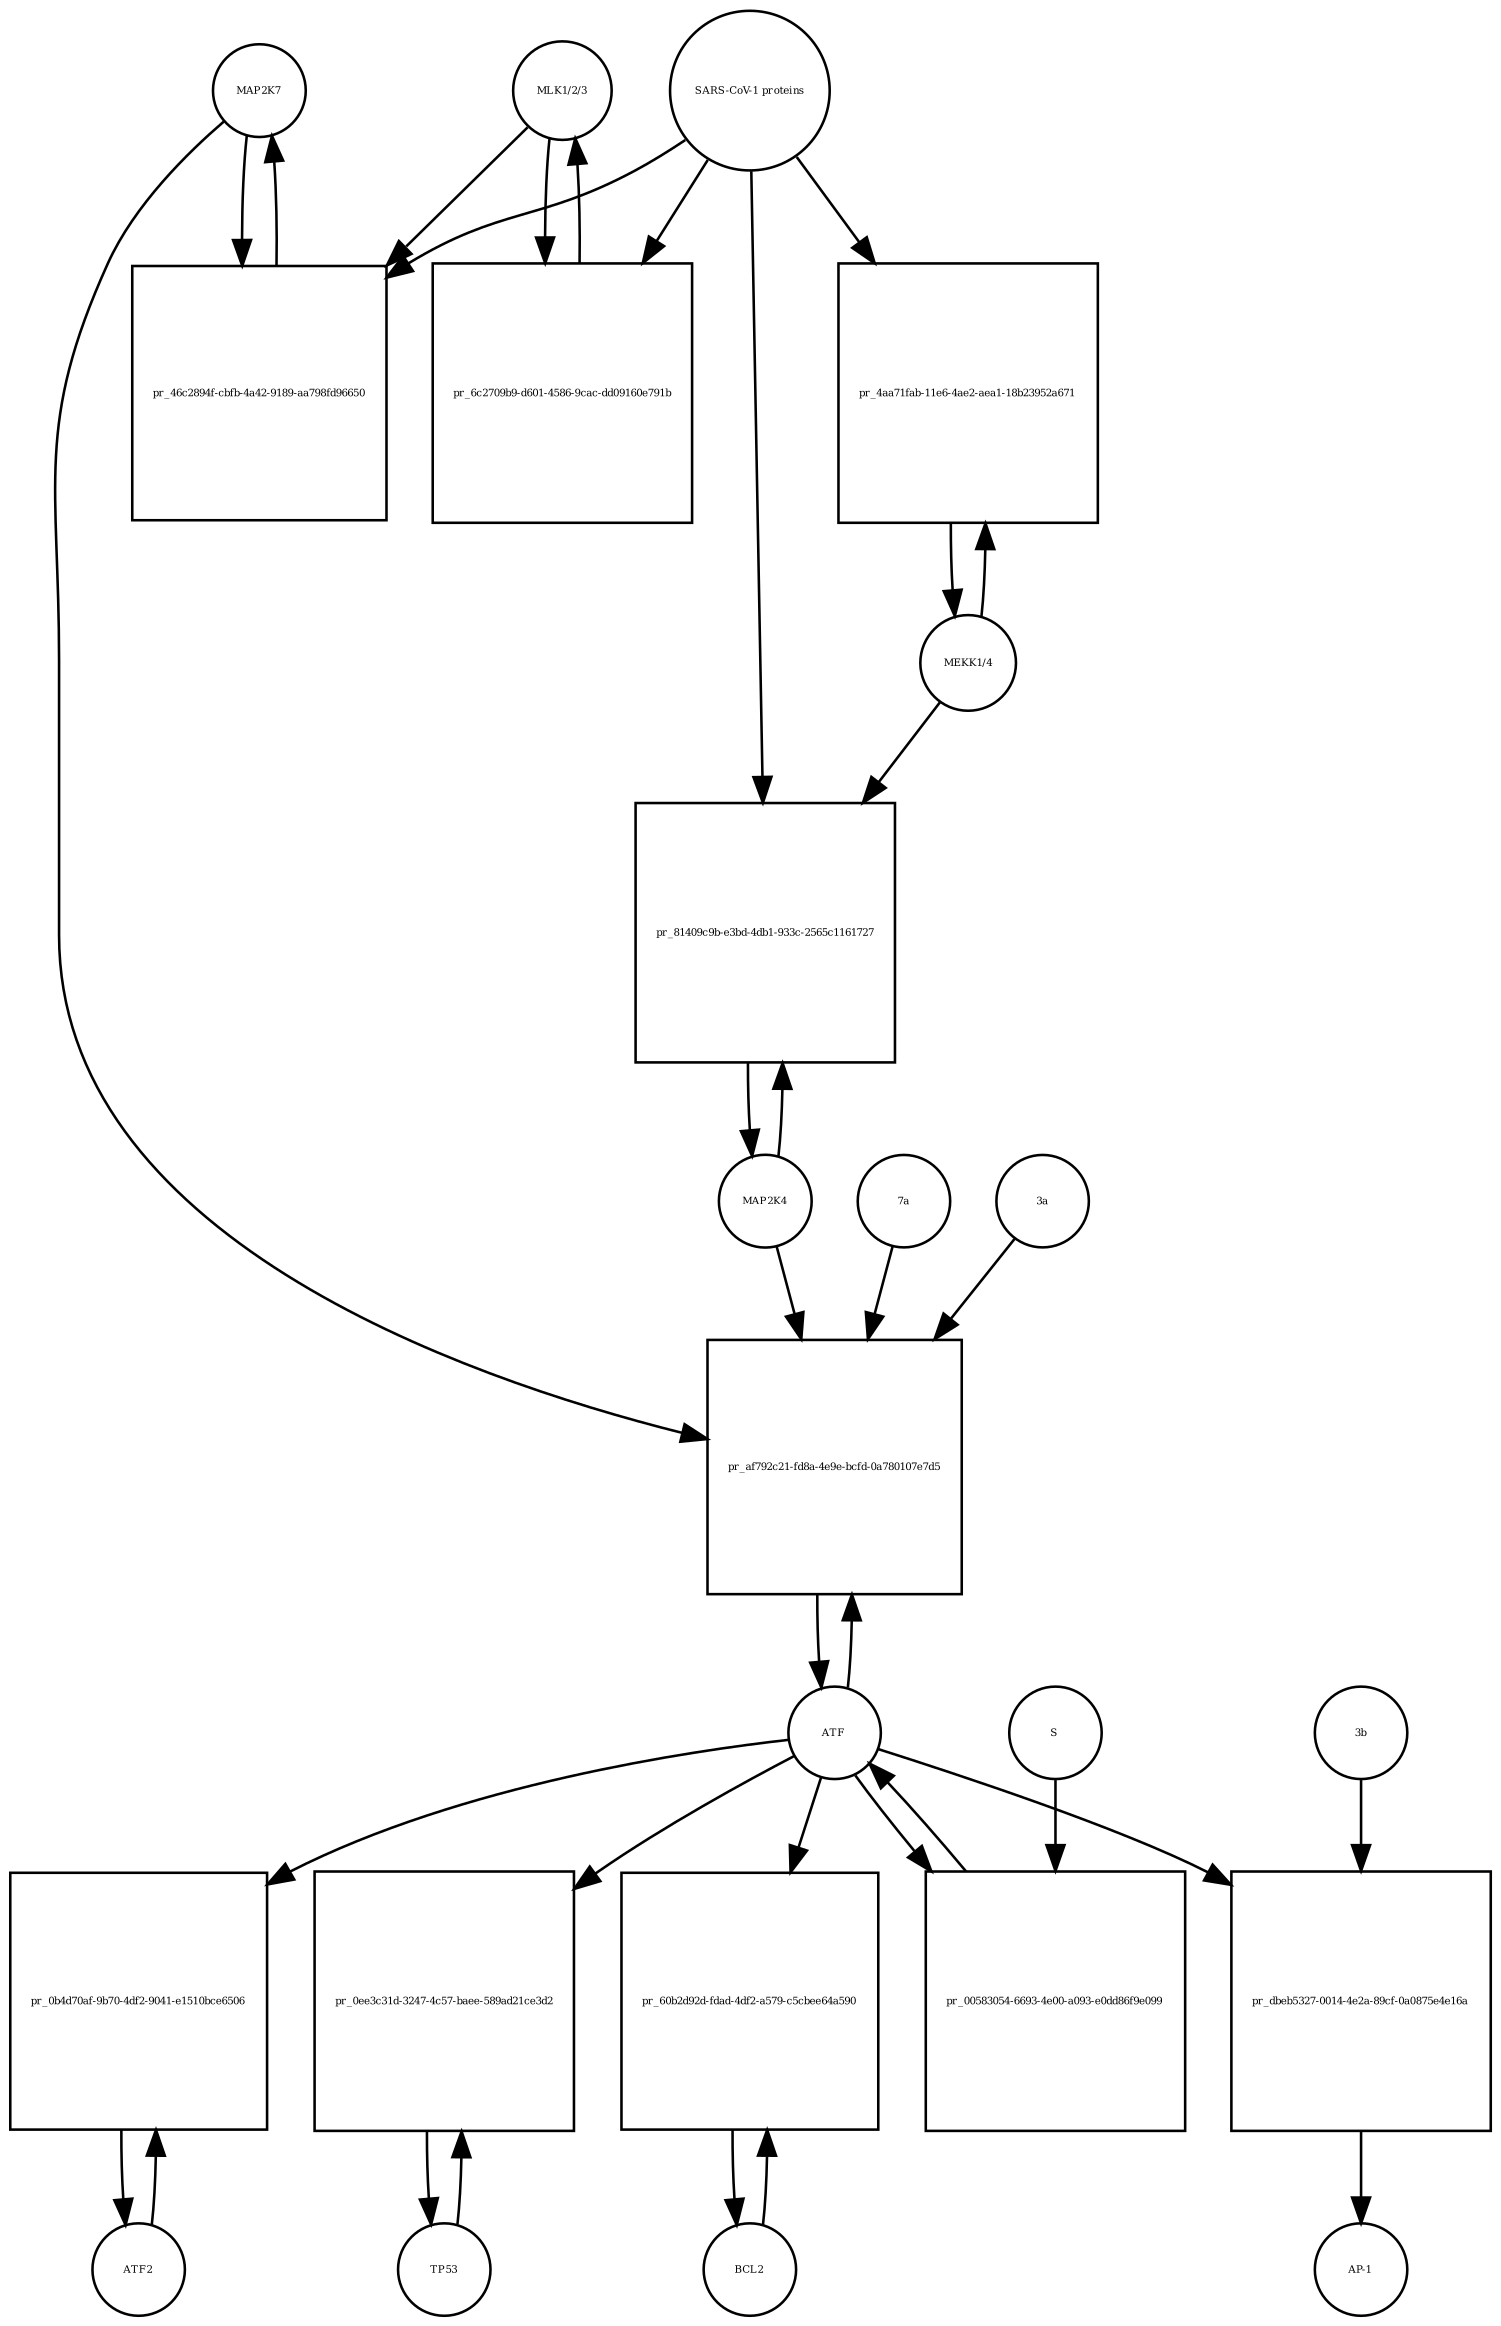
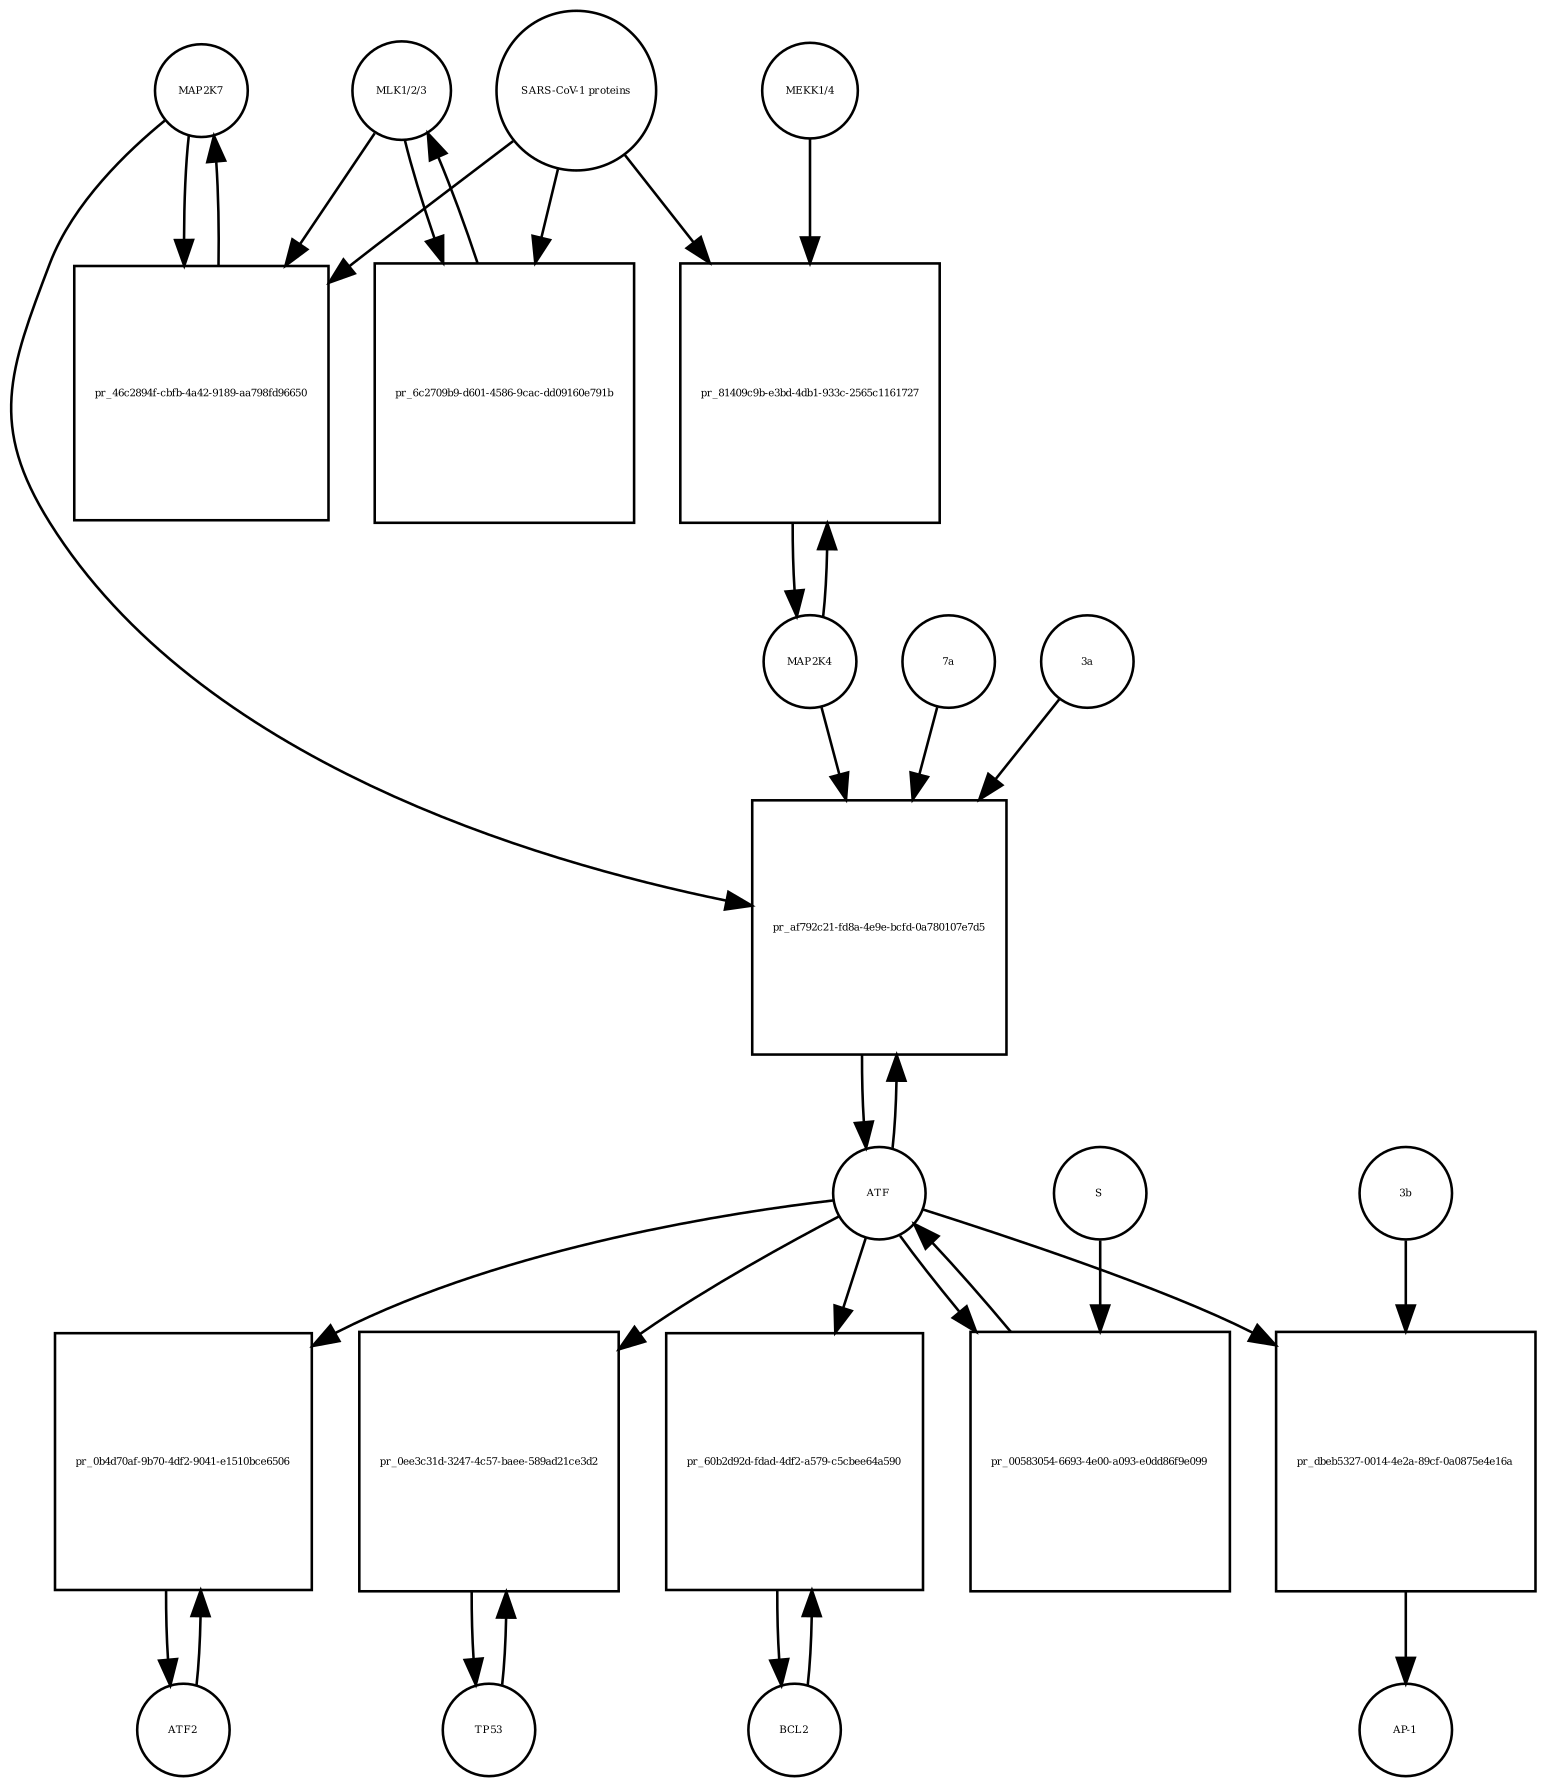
(968, 393) -> none
